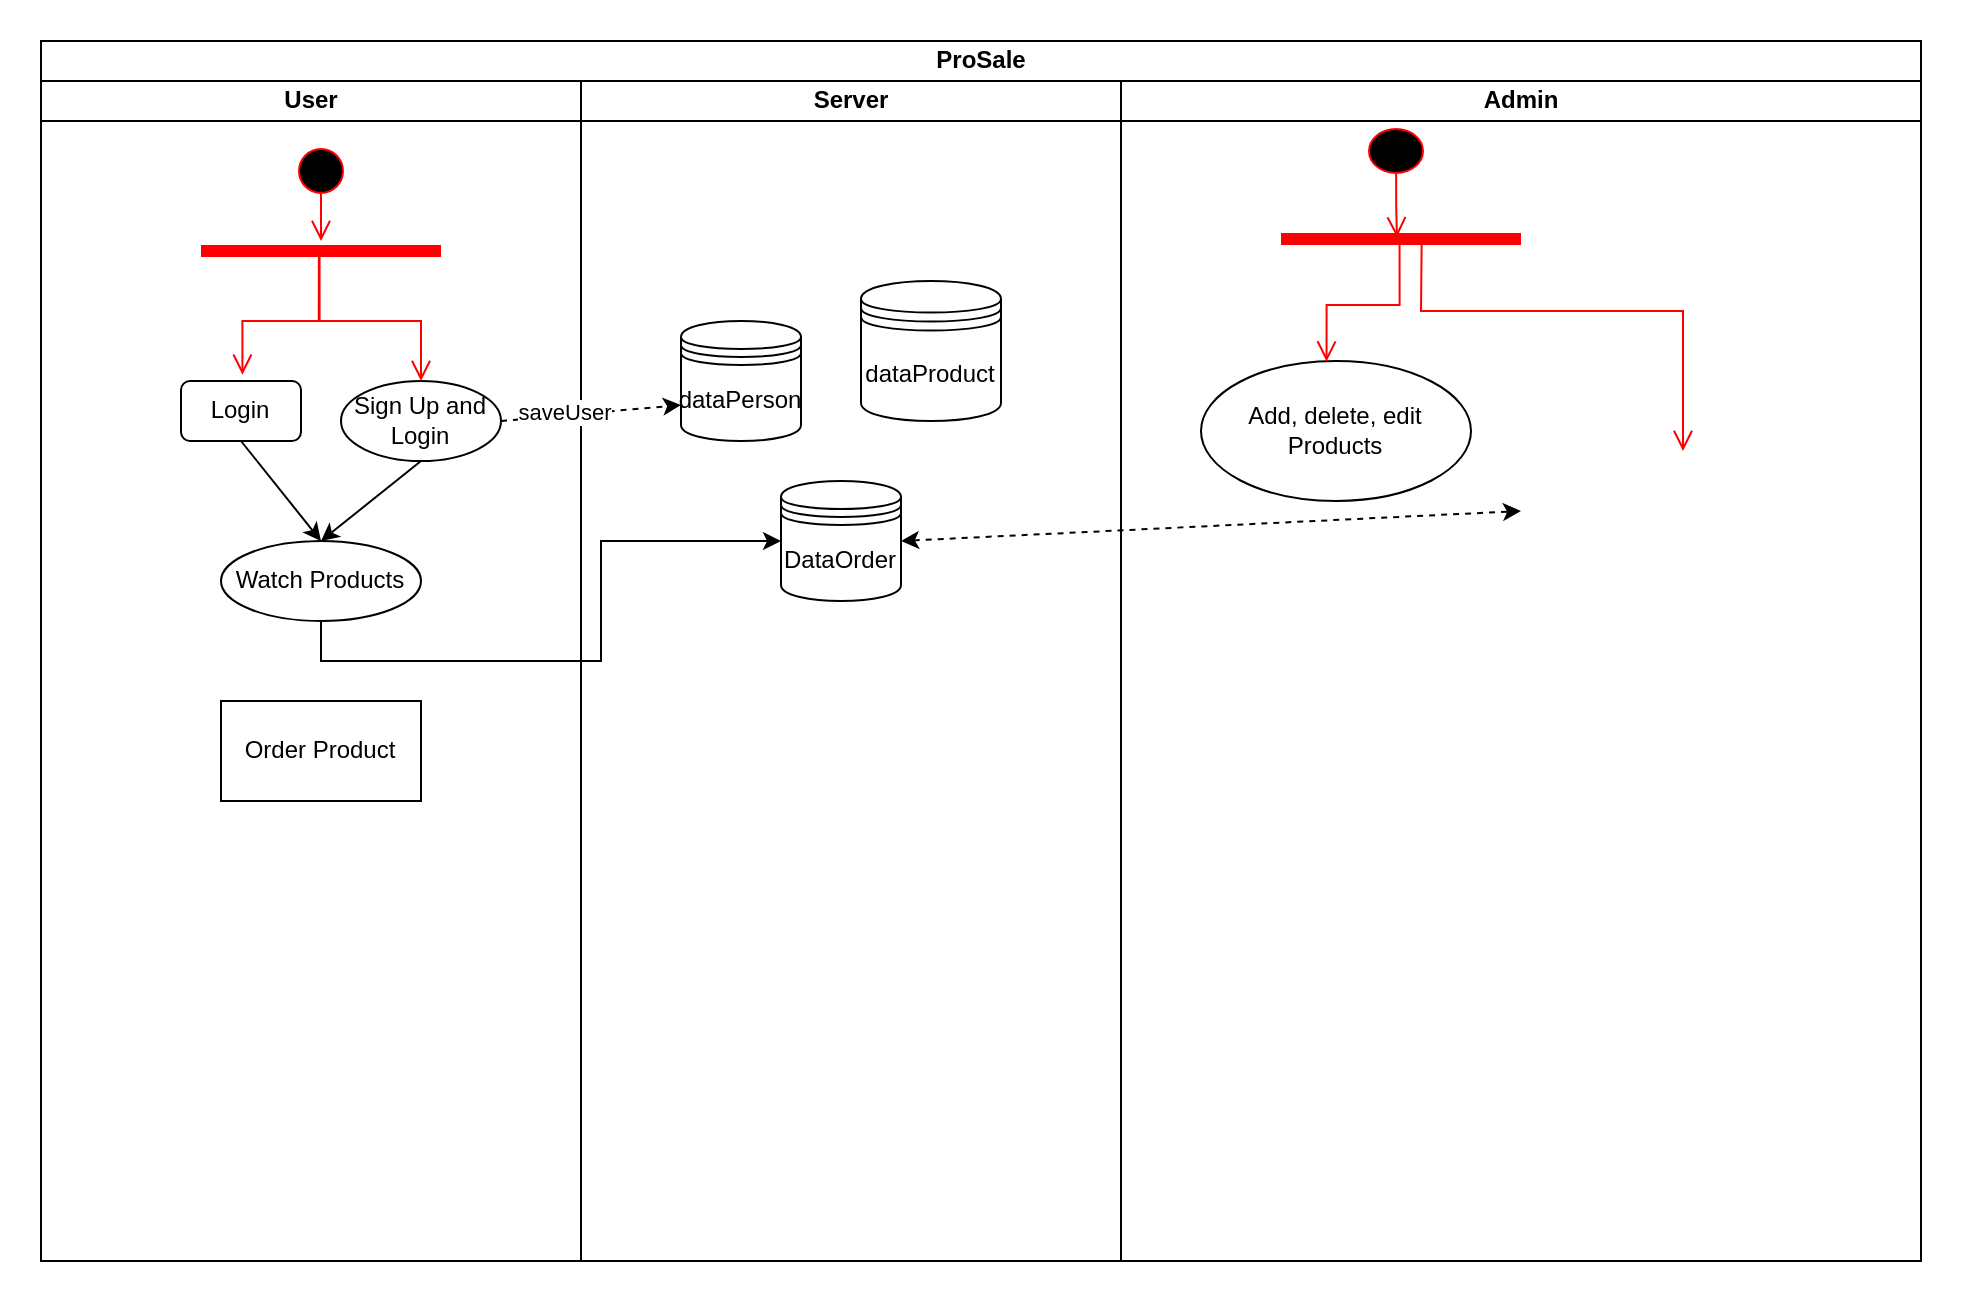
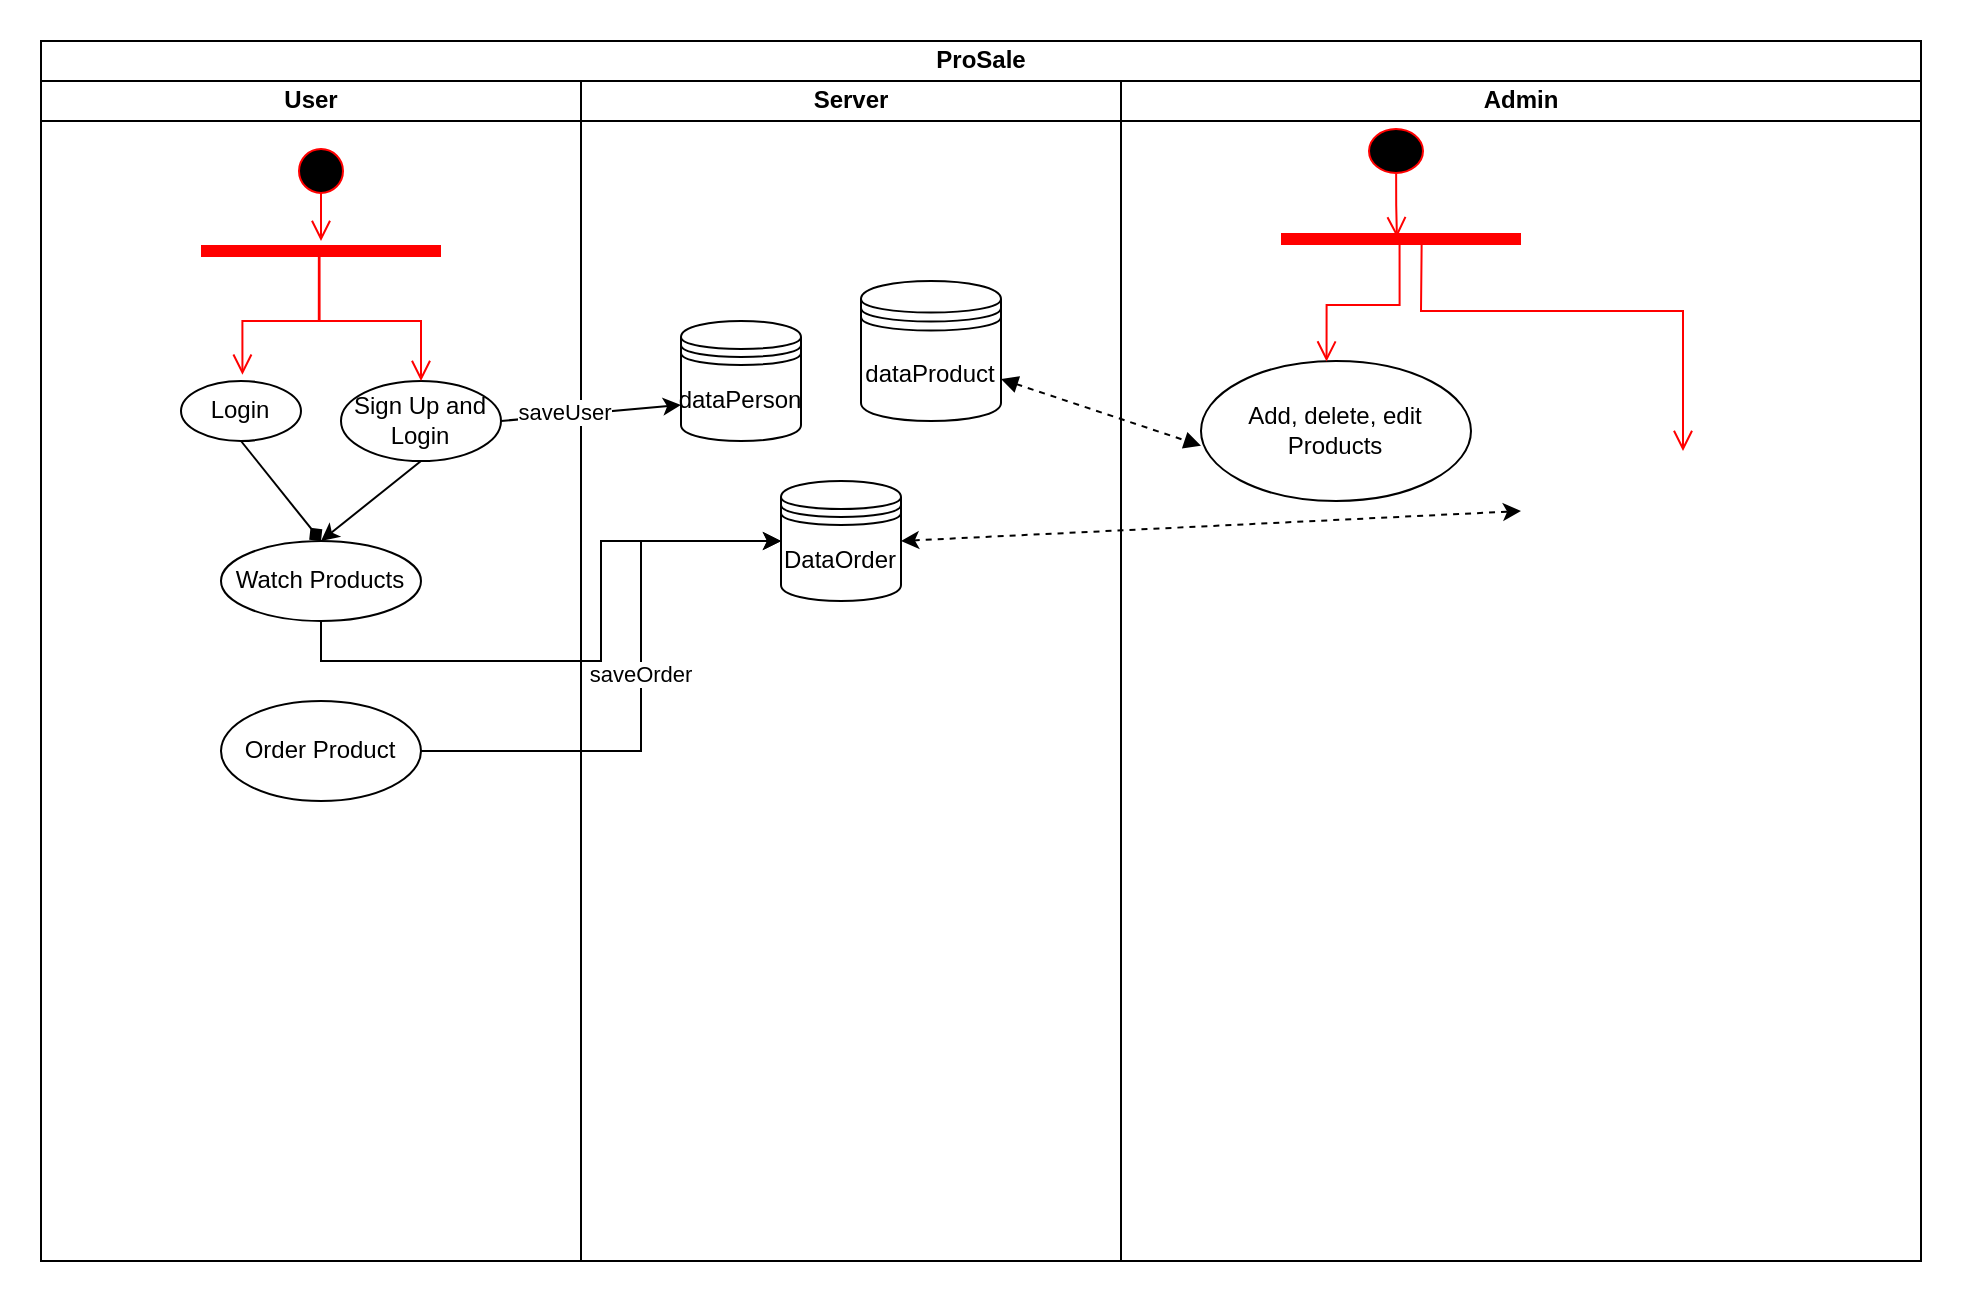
none -> (1067, 401)
(640, 409) -> (640, 409)
(241, 411) -> (241, 411)
(311, 529) -> (311, 528)
none -> (641, 676)
(321, 751) -> (321, 751)
